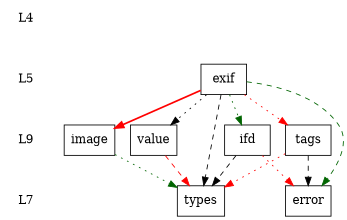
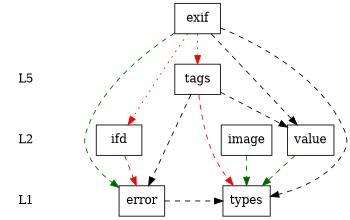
(26, 19) -> none
(234, 106) -> (160, 75)
(192, 107) -> (251, 76)
(162, 108) -> none
none -> (250, 108)
(26, 140) -> (26, 140)
(175, 167) -> (282, 168)
(227, 167) -> (190, 201)
(259, 168) -> (208, 139)
(275, 168) -> (129, 167)
(142, 169) -> (247, 166)
(26, 201) -> (26, 201)
